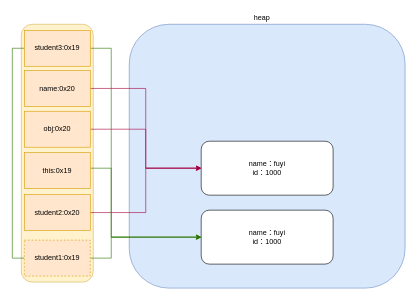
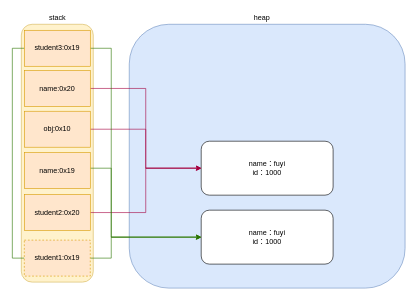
none -> (57, 18)
(57, 129) -> (57, 129)
(57, 171) -> (57, 171)
